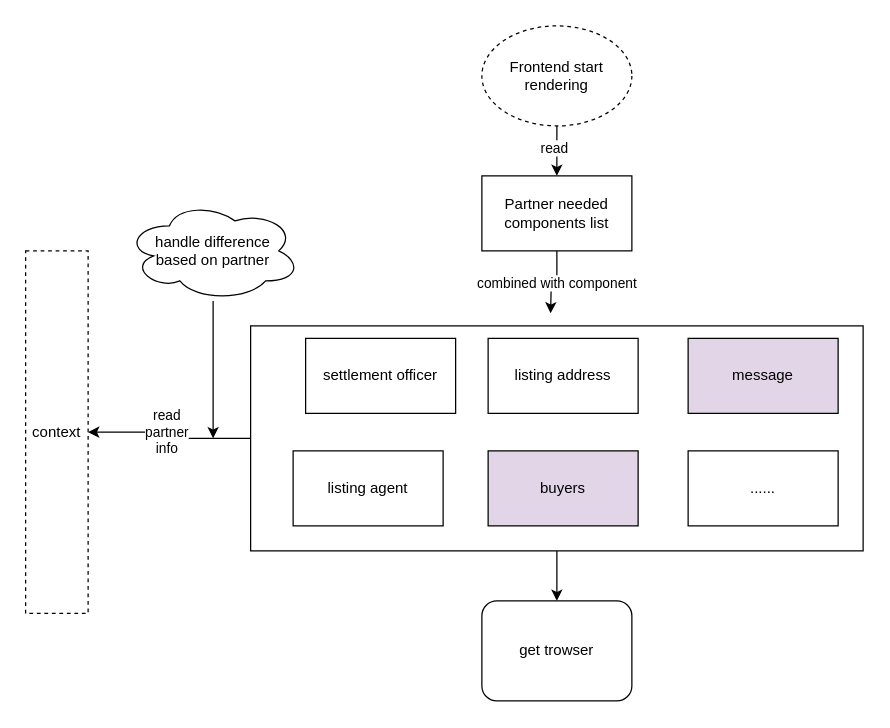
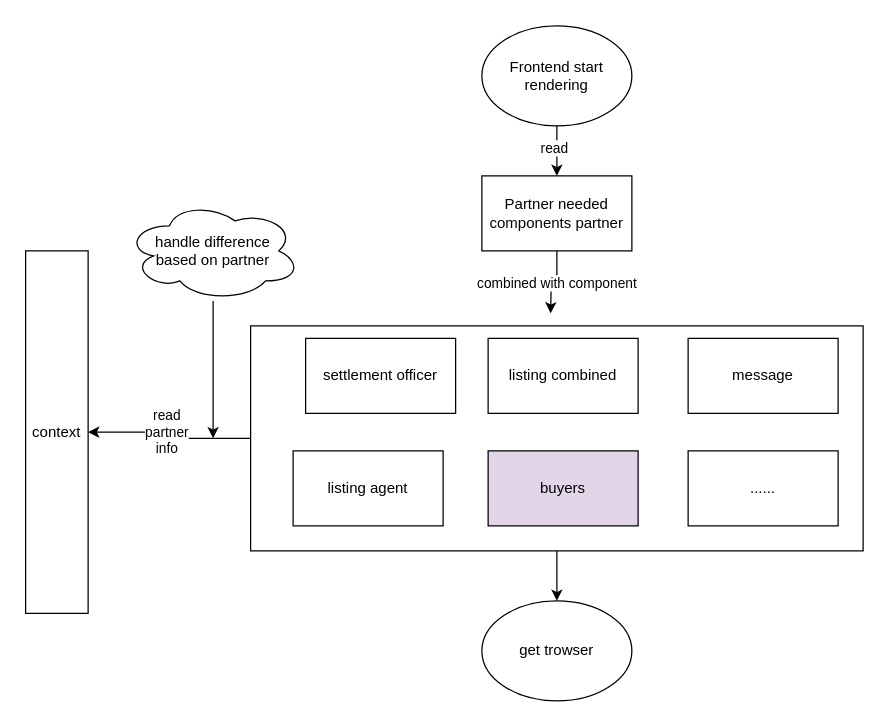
(557, 76) -> (557, 76)
(557, 213) -> (557, 213)
(563, 376) -> (563, 376)
(763, 376) -> (763, 376)
(57, 432) -> (57, 432)
(557, 651) -> (557, 651)
